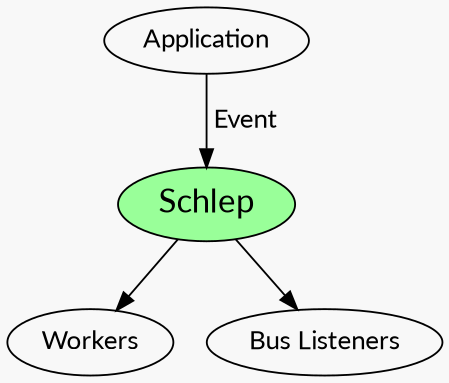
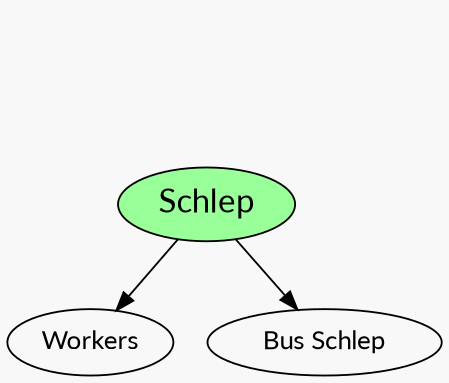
(207, 41) -> none
(325, 342) -> (325, 342)
